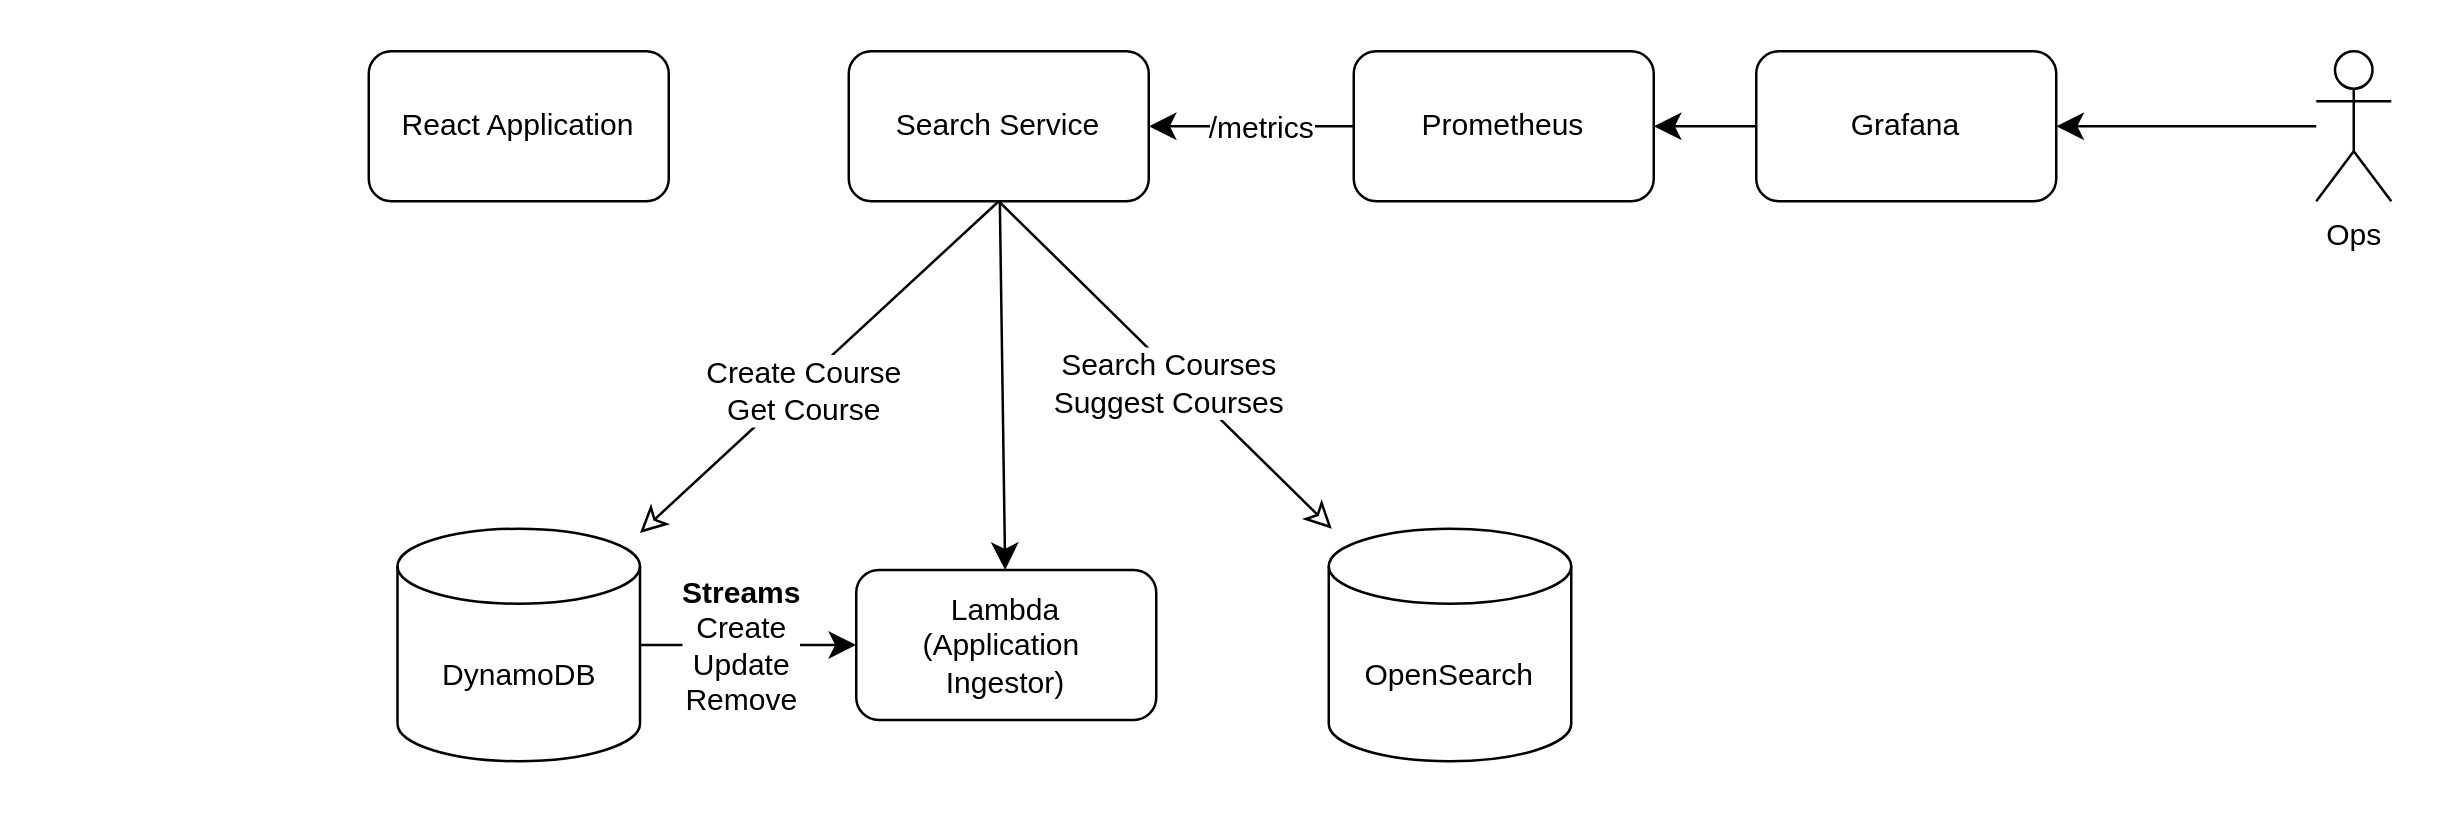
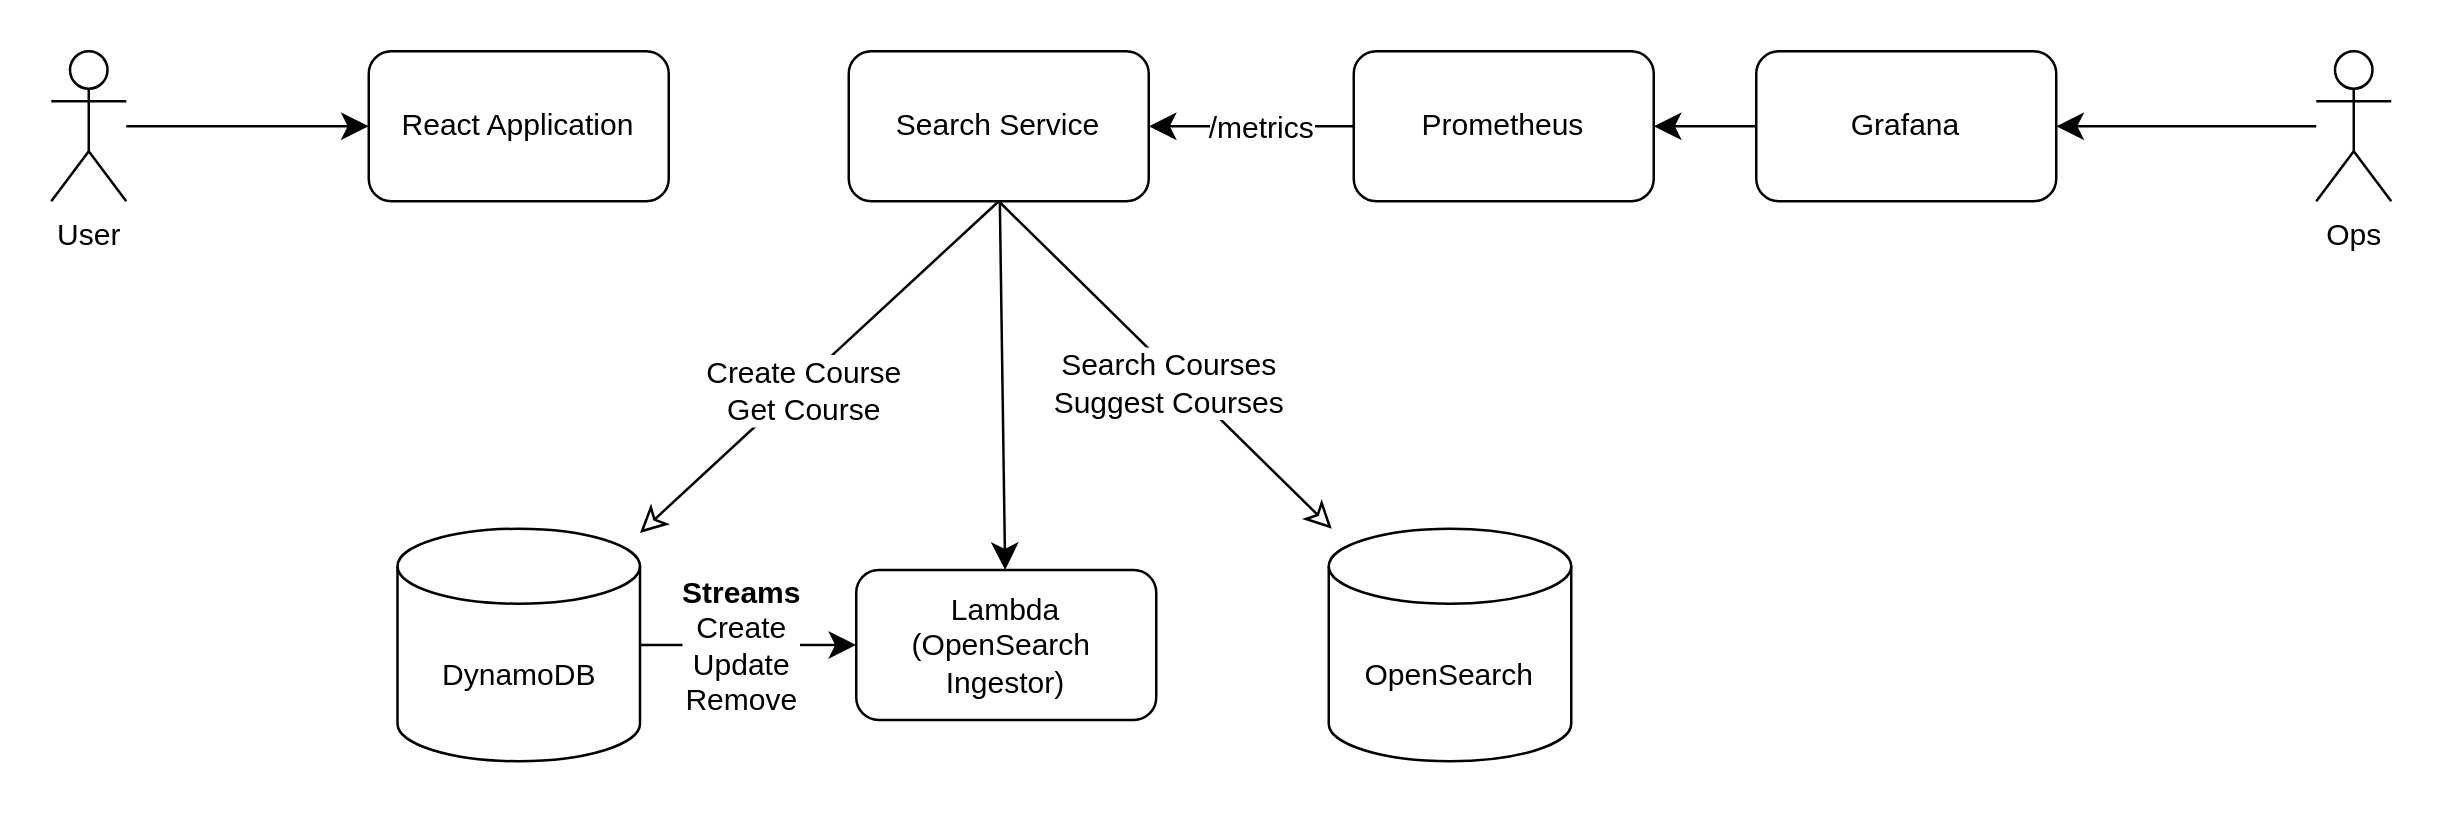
none -> (89, 126)
none -> (238, 126)
(1006, 646) -> (1006, 646)
